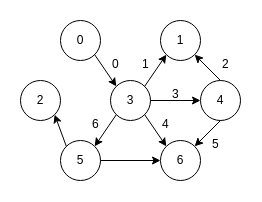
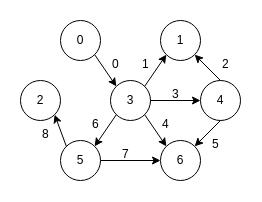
none -> (51, 131)
none -> (131, 151)
